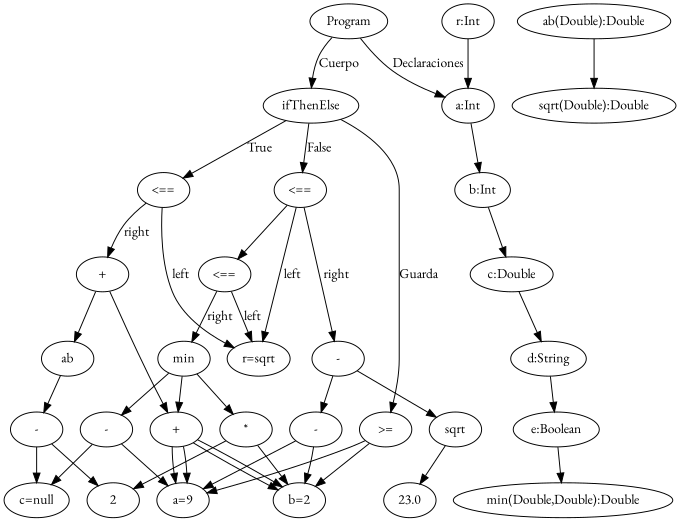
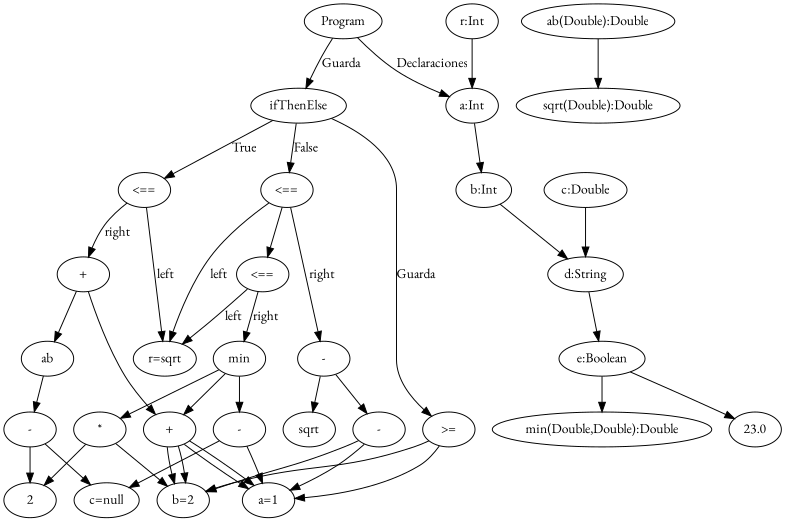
(339, 63) -> (341, 63)
(495, 227) -> (530, 228)
(435, 461) -> (678, 393)
(183, 500) -> (269, 500)
